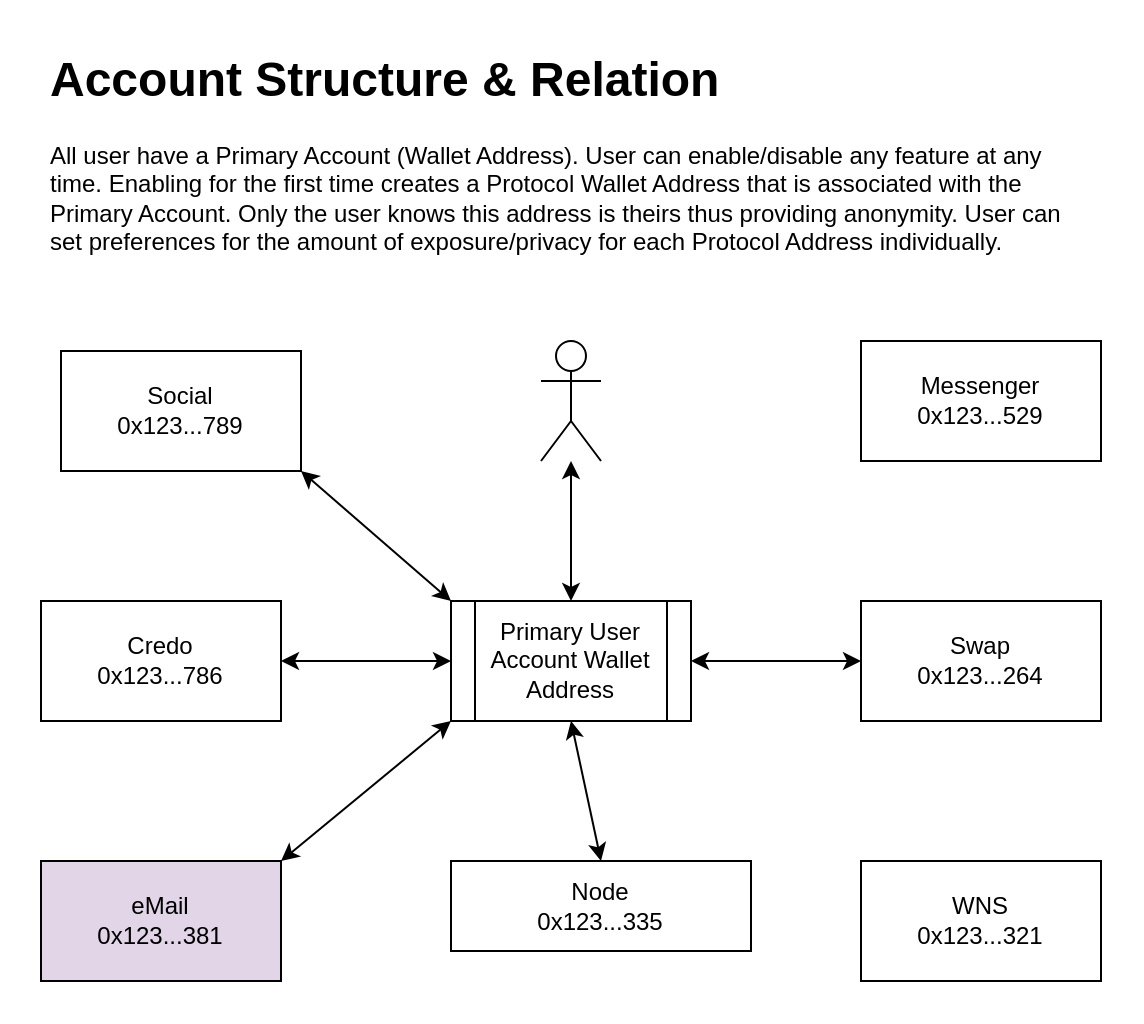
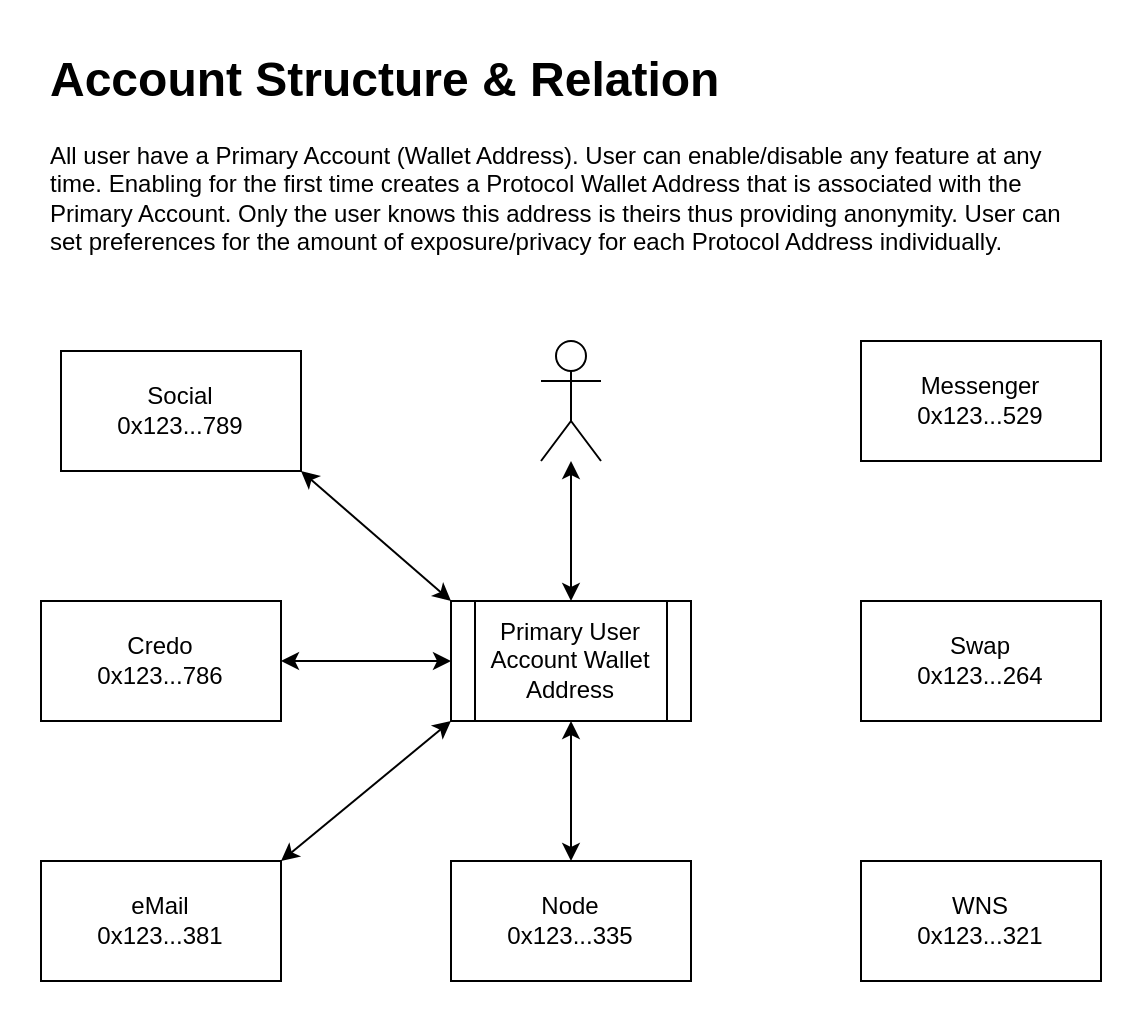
(776, 661) -> none
(601, 906) -> (571, 921)
(161, 921) -> (161, 921)
